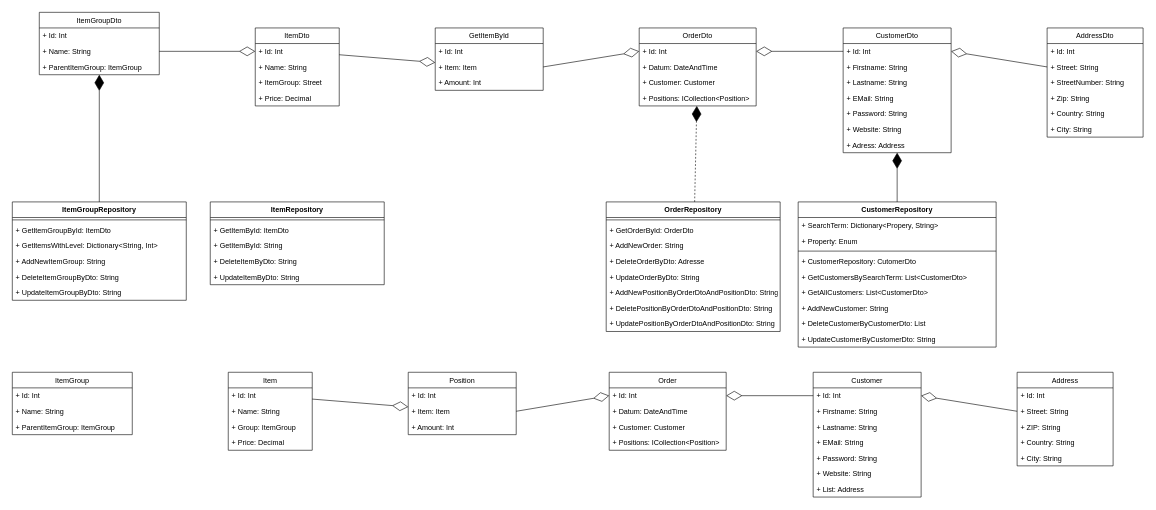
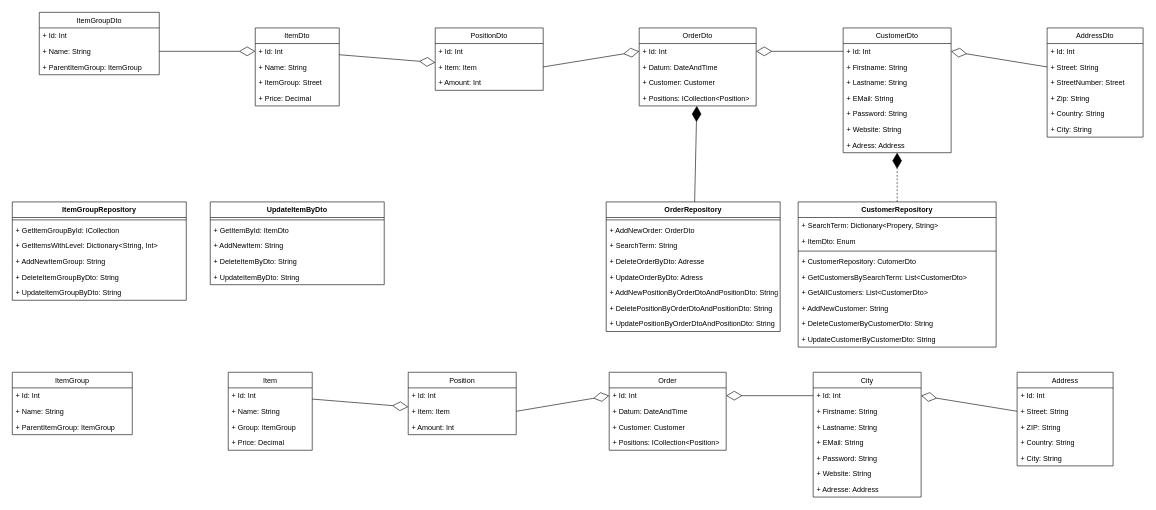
(489, 36) -> (489, 36)
(1091, 83) -> (1092, 83)
(99, 91) -> none
(696, 162) -> (696, 162)
(897, 185) -> (897, 185)
(297, 210) -> (297, 210)
(67, 230) -> (72, 230)
(655, 230) -> (653, 230)
(831, 241) -> (829, 241)
(252, 246) -> (250, 246)
(648, 246) -> (646, 246)
(658, 277) -> (659, 277)
(867, 324) -> (872, 324)
(867, 380) -> (867, 380)
(843, 490) -> (850, 490)
